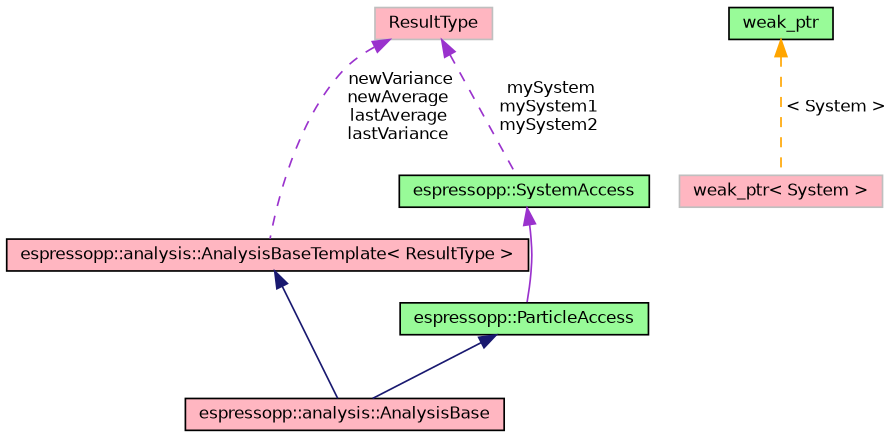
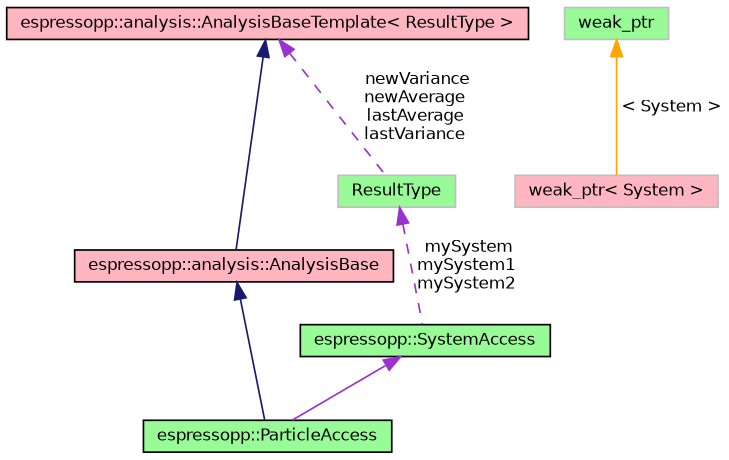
(434, 23) -> (397, 191)
(781, 23) -> (617, 23)
(781, 116) -> (617, 116)
(304, 132) -> (338, 114)
(427, 370) -> (253, 360)
